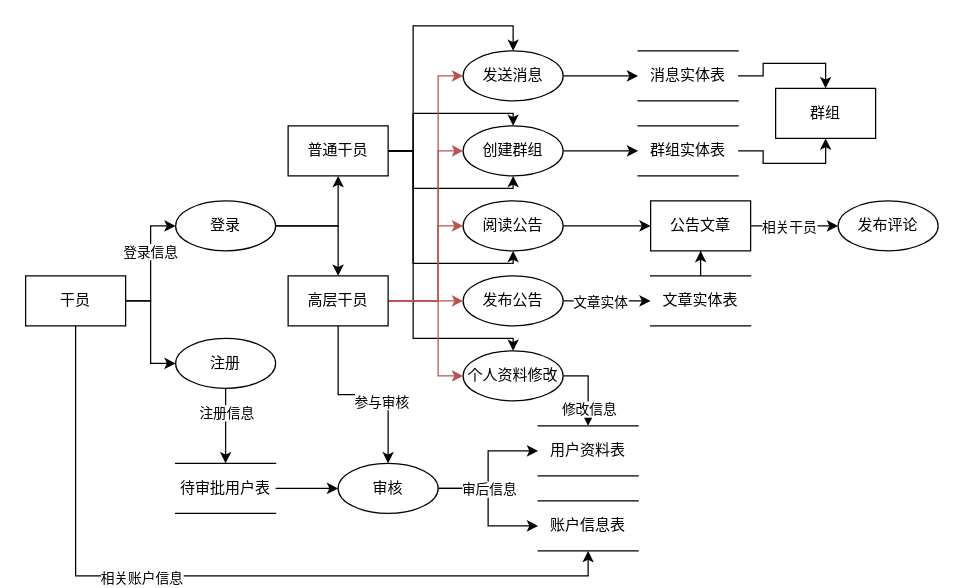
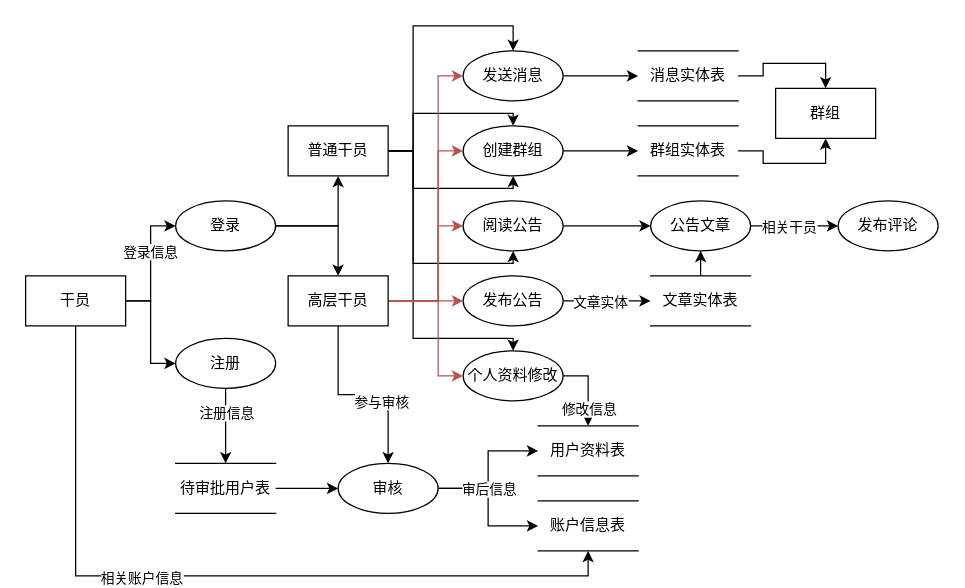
(701, 226) -> (701, 226)
